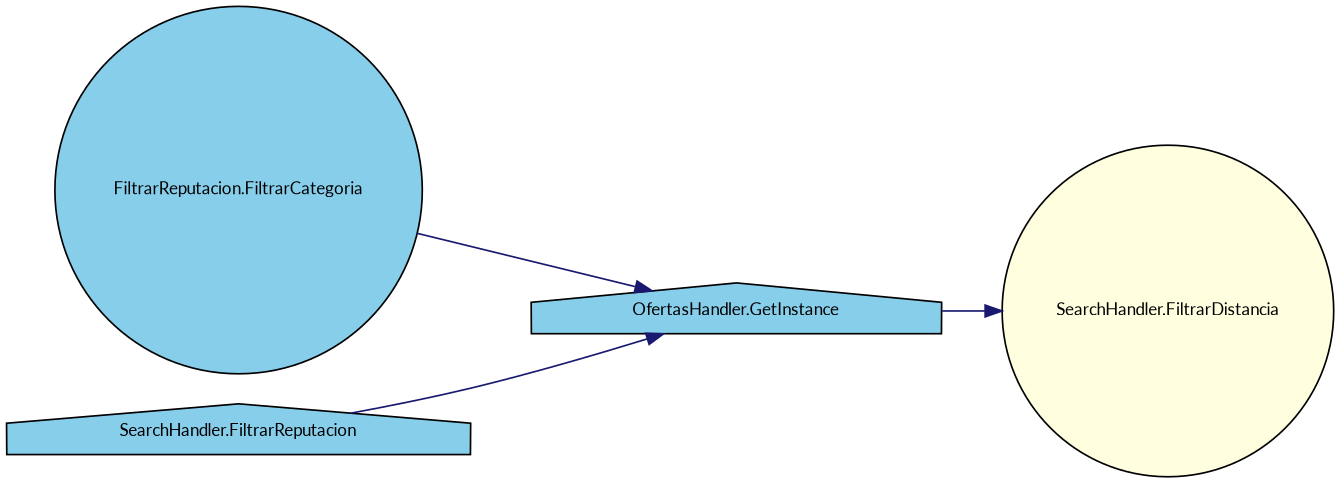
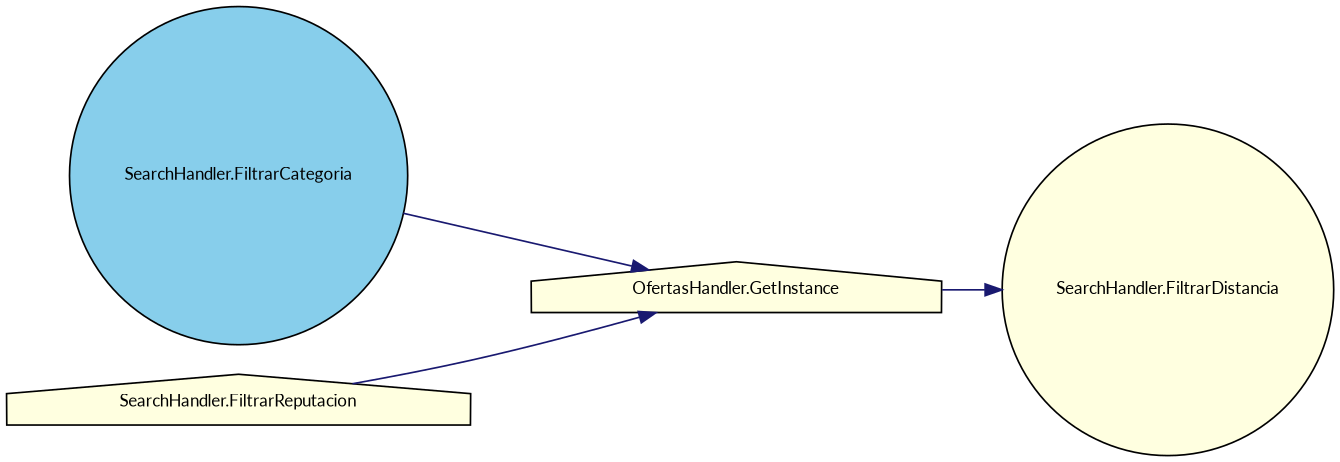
(239, 190) -> (239, 176)
(736, 311) -> (736, 290)
(239, 432) -> (239, 402)
